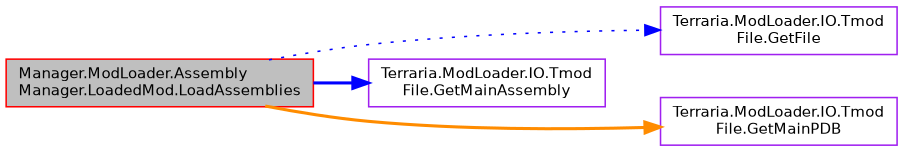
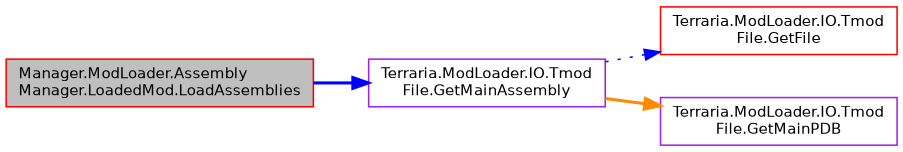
(779, 31) -> (779, 31)
(456, 37) -> (625, 58)
(454, 127) -> (625, 101)
